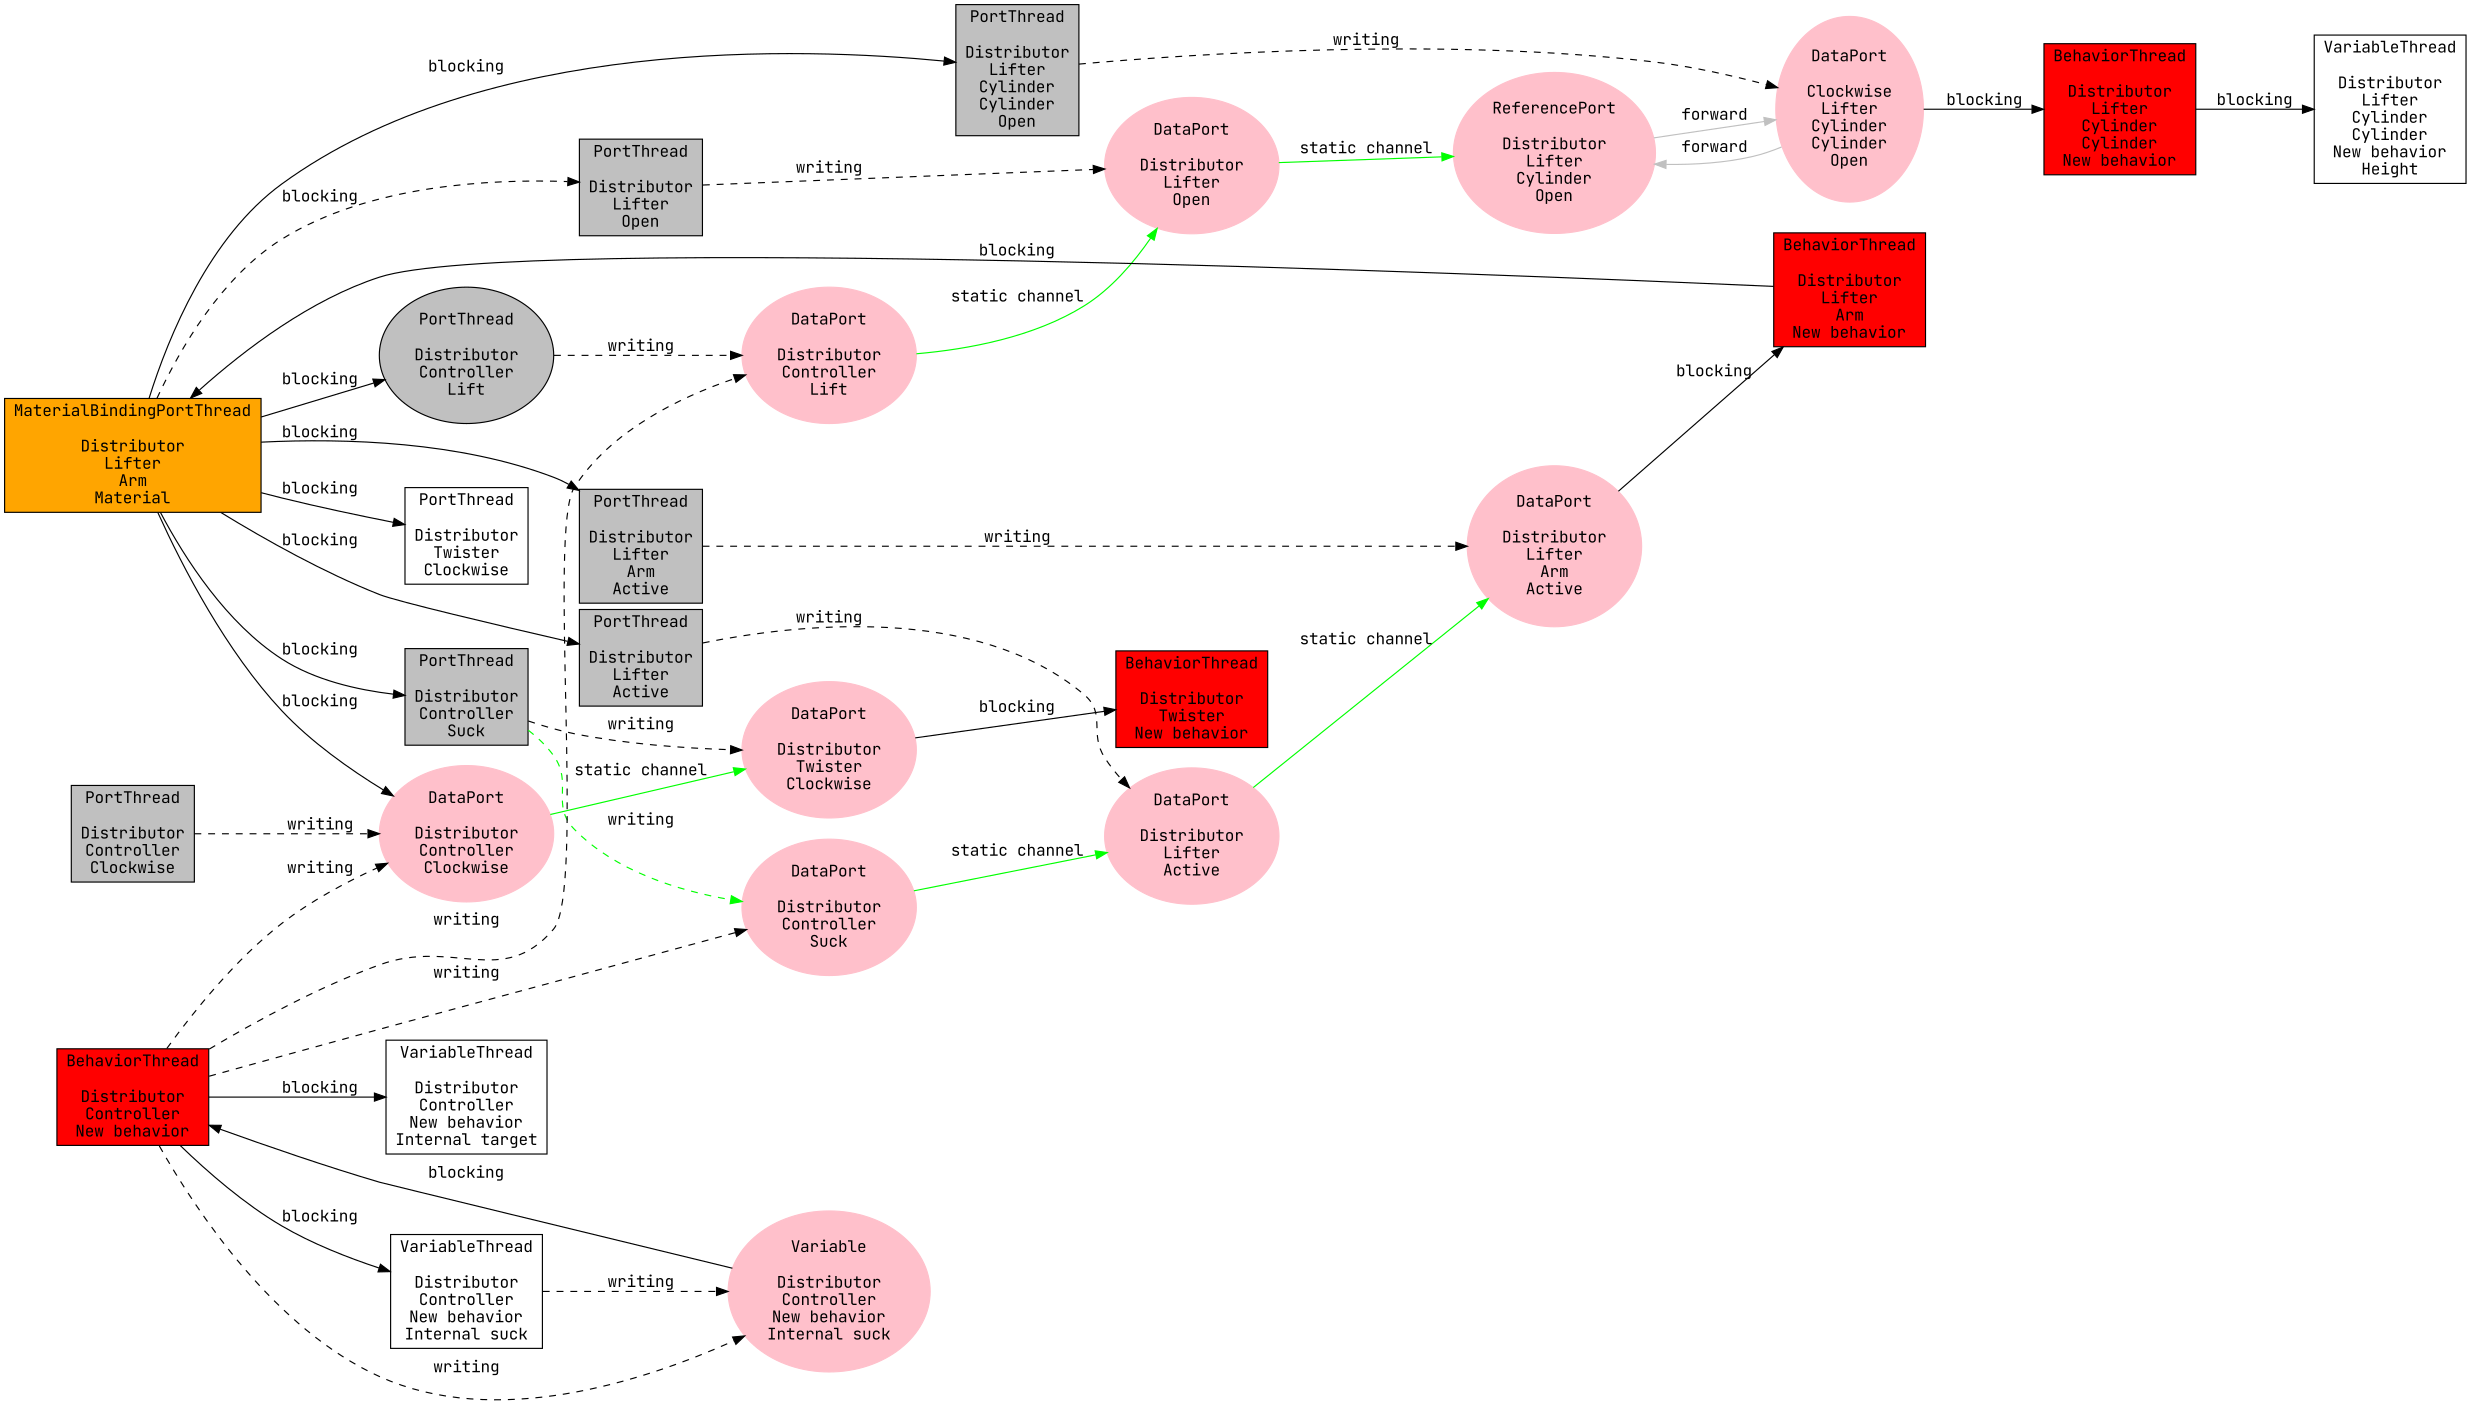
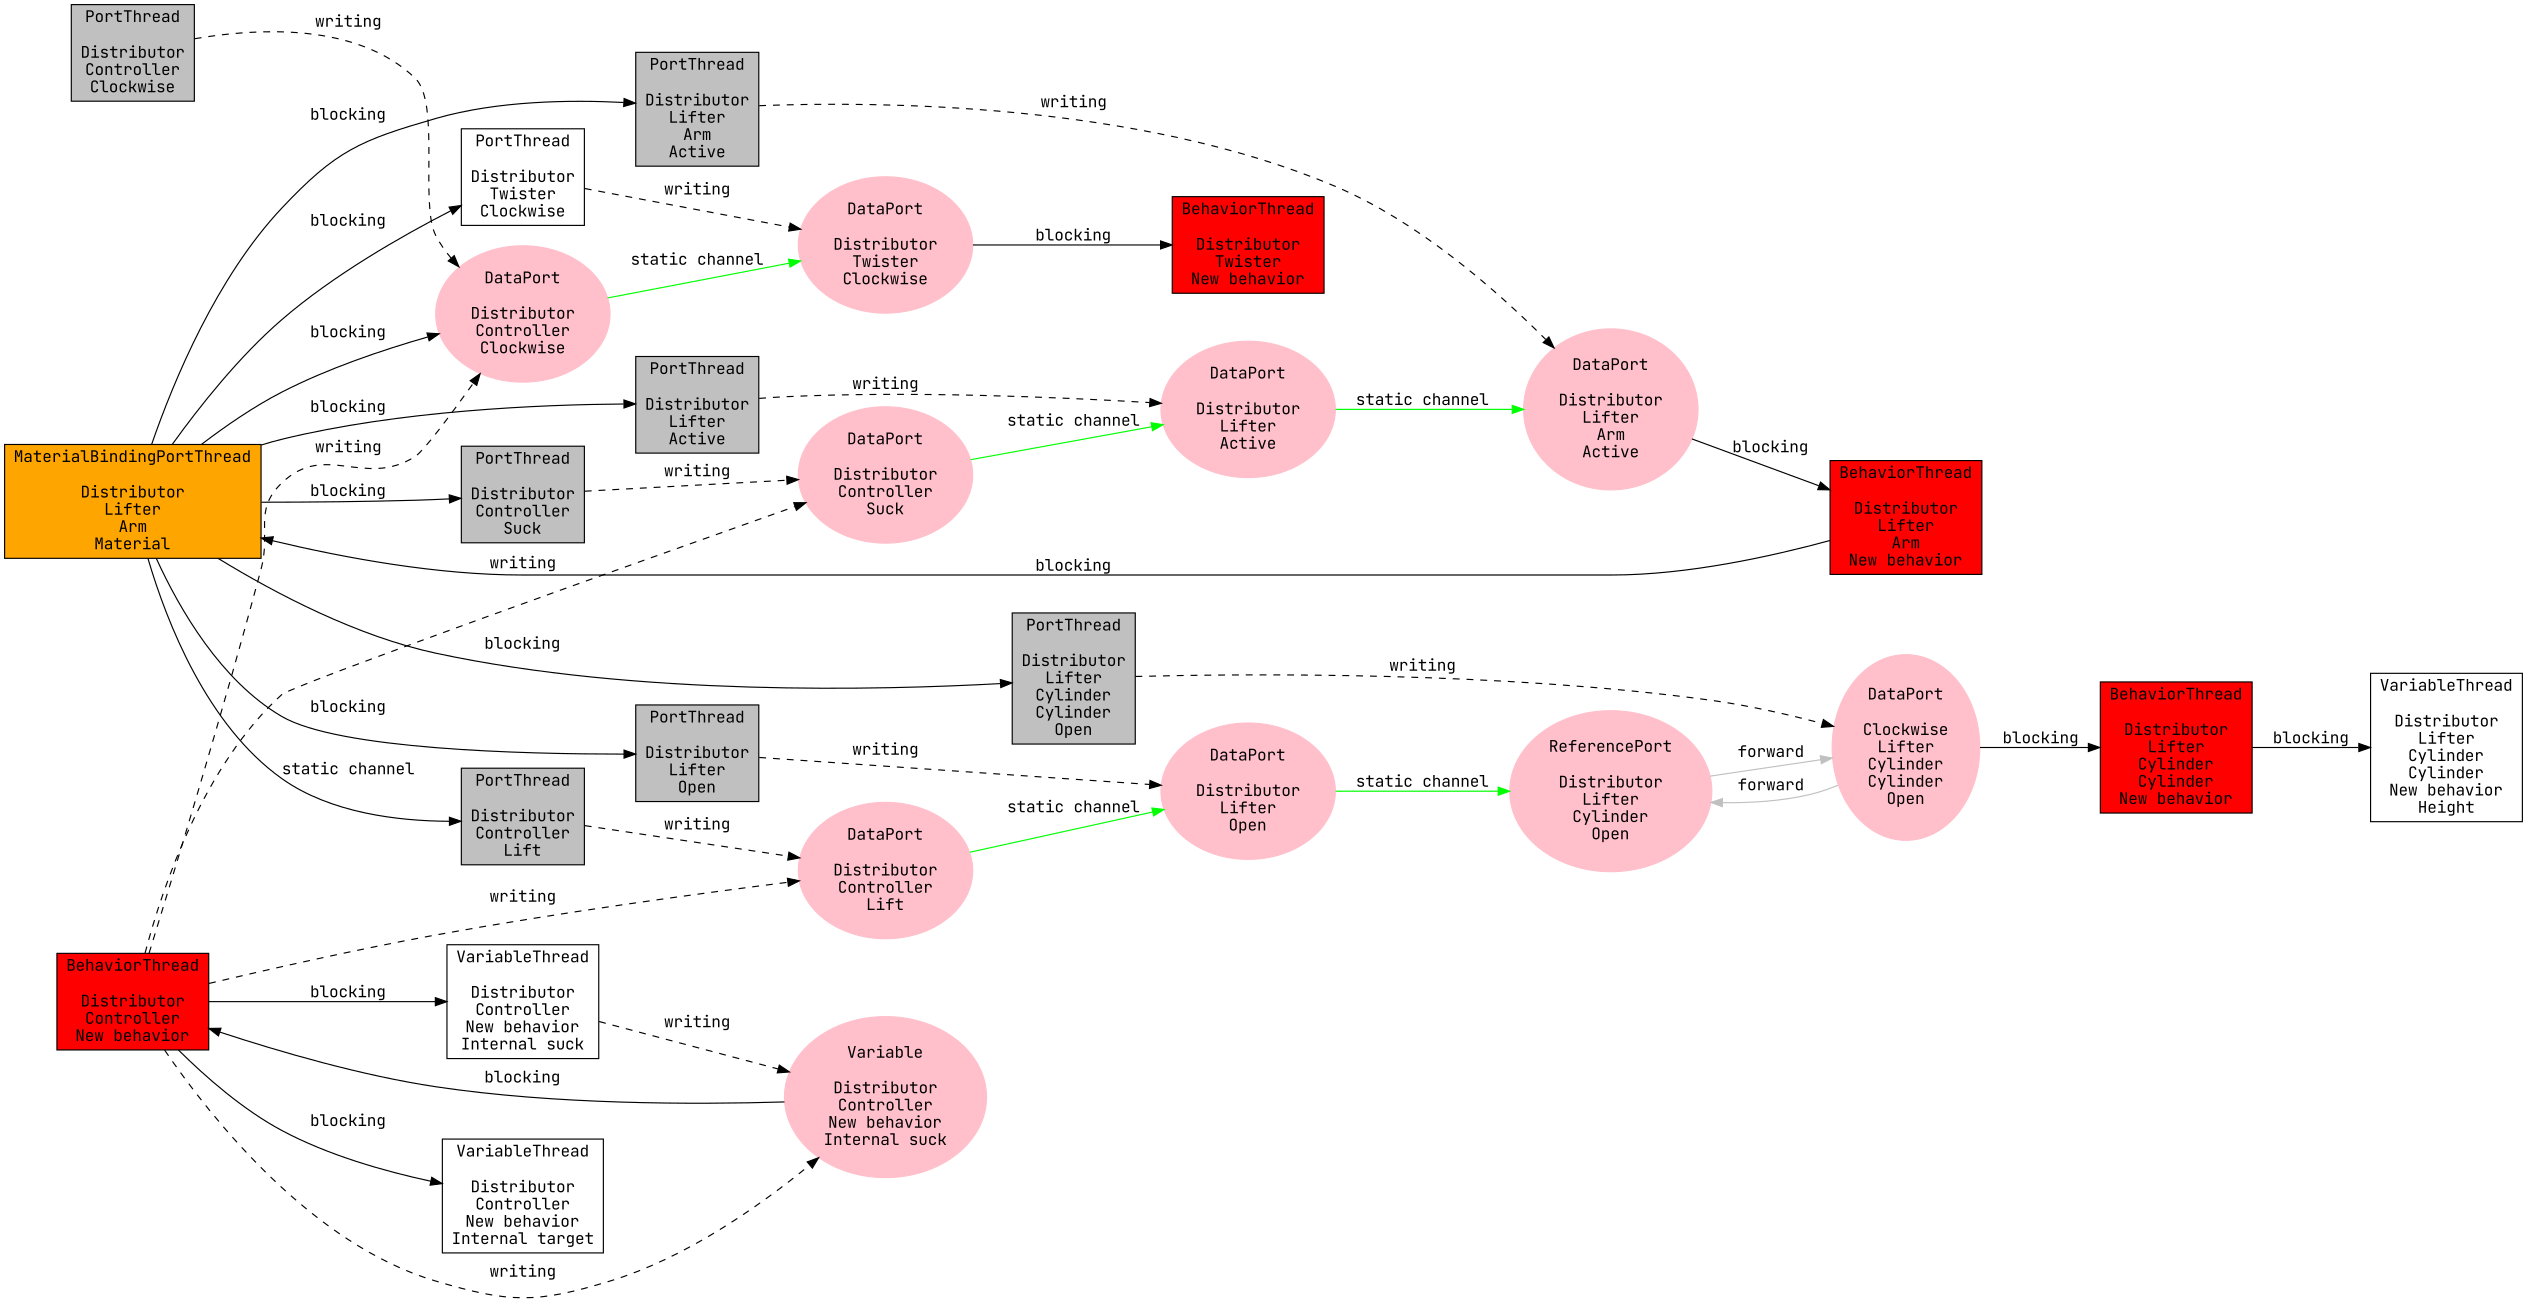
(322, 219) -> (349, 737)
(467, 355) -> (523, 816)
(320, 380) -> (348, 770)
(628, 742) -> (687, 208)
(597, 849) -> (686, 486)
